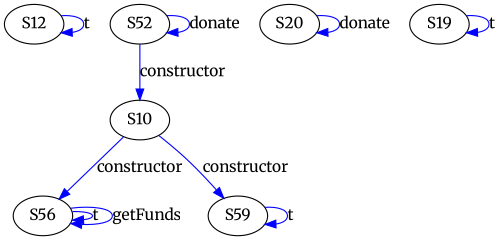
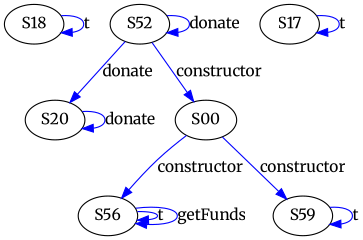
(34, 24) -> (34, 24)
(439, 24) -> (290, 24)
none -> (101, 68)
(140, 120) -> (206, 120)
